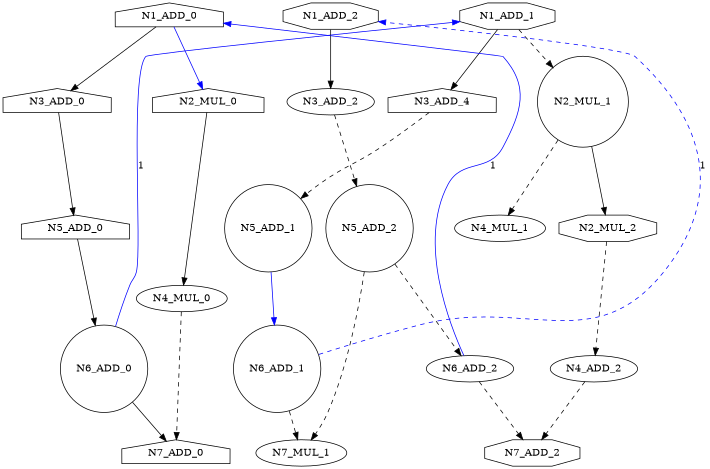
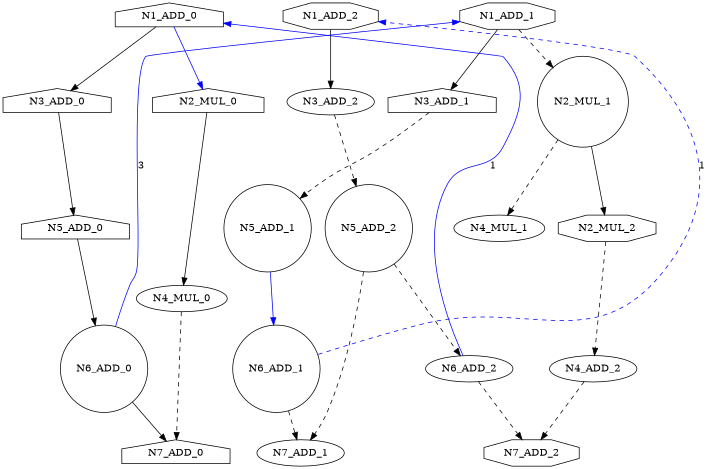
(442, 102) -> (442, 102)
(141, 166) -> (141, 166)
(301, 453) -> (301, 453)
